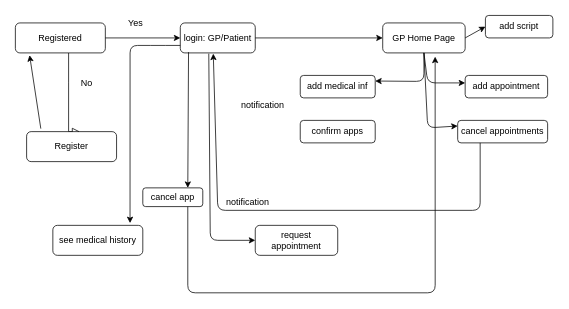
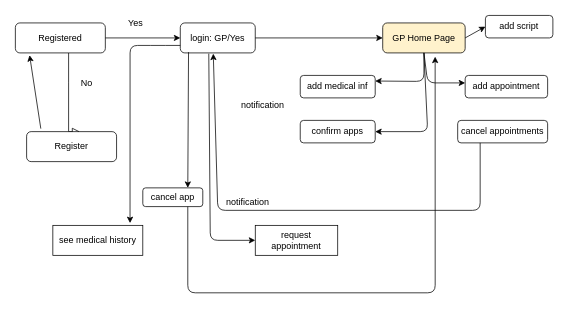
(218, 38) -> (218, 38)
(424, 38) -> (424, 38)
(440, 127) -> none
none -> (404, 132)
(98, 240) -> (98, 240)
(297, 240) -> (297, 240)
